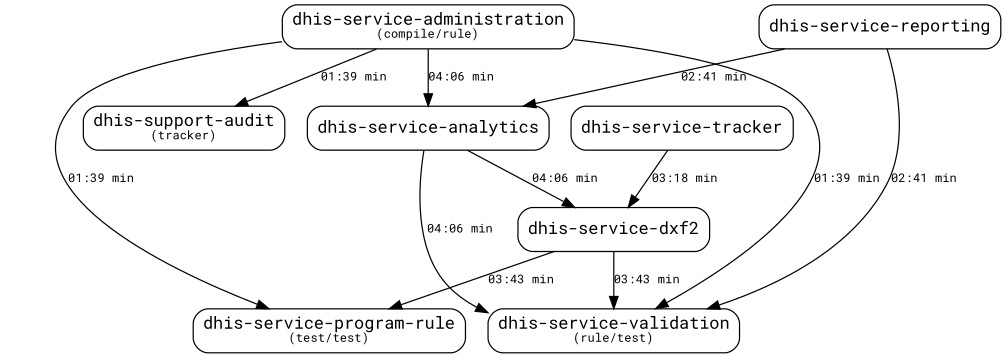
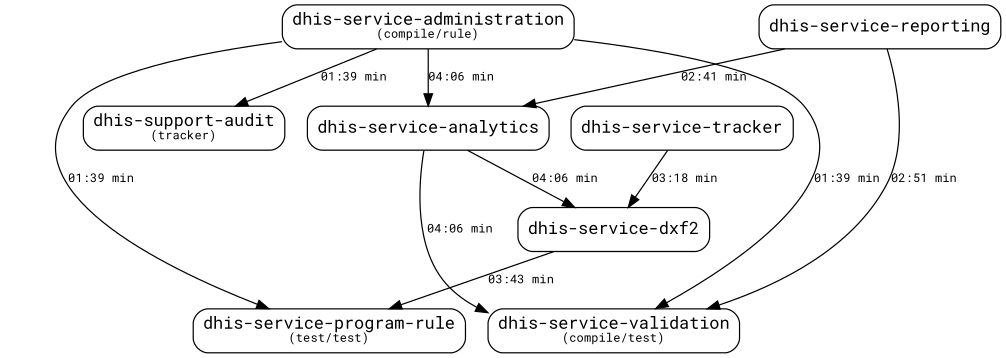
(925, 179) -> (925, 179)
(614, 274) -> none
(614, 338) -> (614, 338)
